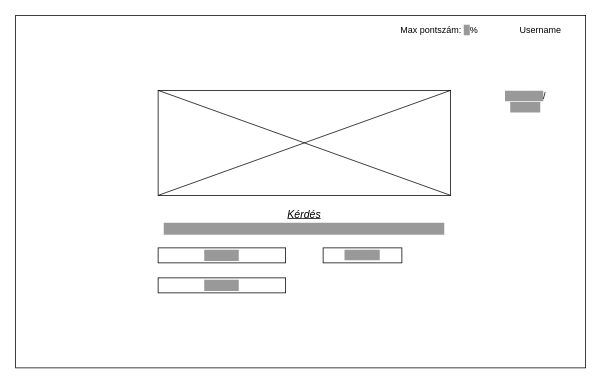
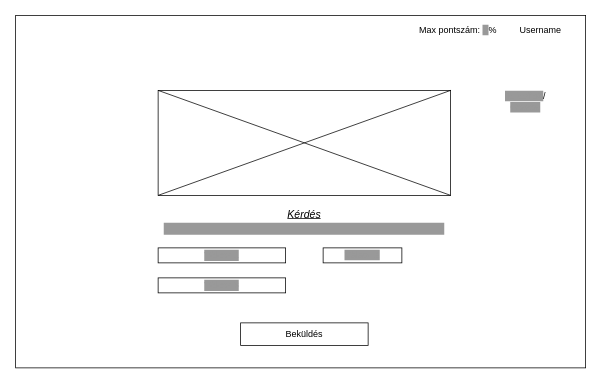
(439, 30) -> (458, 30)
none -> (304, 334)
